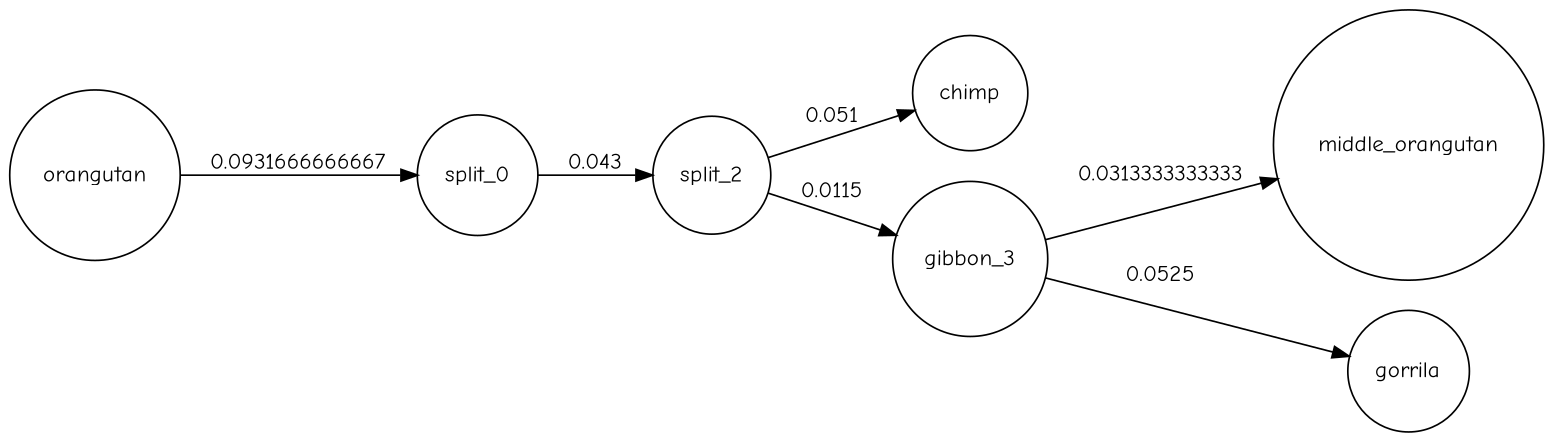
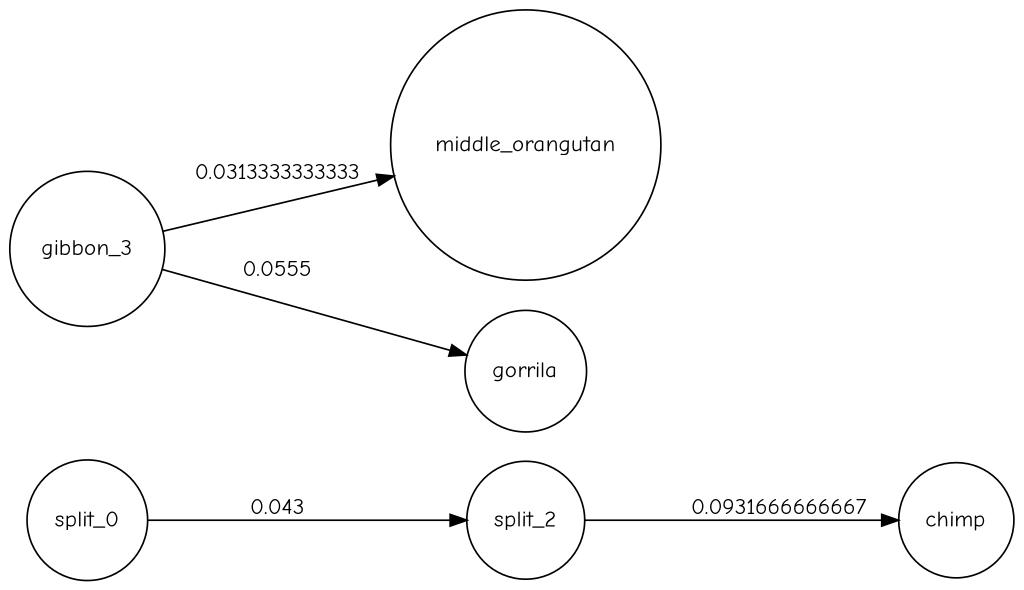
(832, 116) -> (780, 508)
(95, 175) -> none
(824, 212) -> none
(1161, 275) -> (278, 270)
